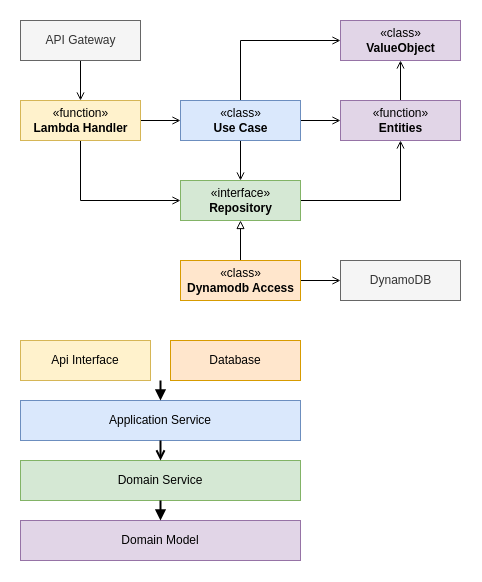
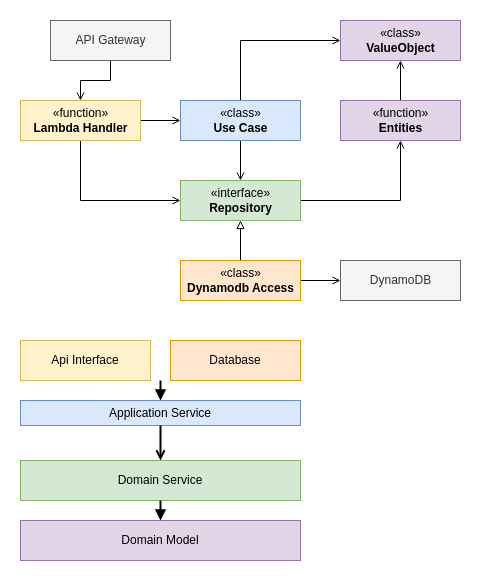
(81, 41) -> (111, 41)
(319, 121) -> none
(161, 421) -> (161, 413)
